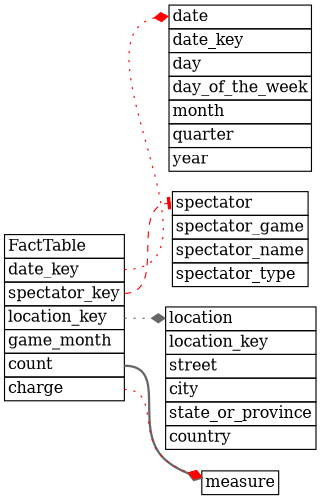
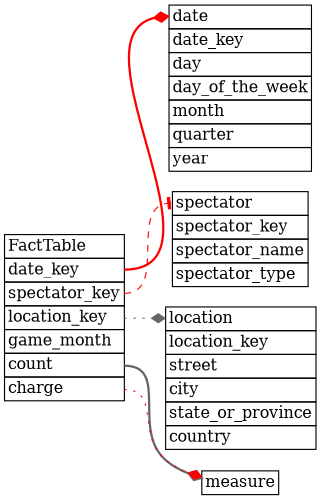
(148, 150) -> (148, 150)
(240, 227) -> (232, 227)
